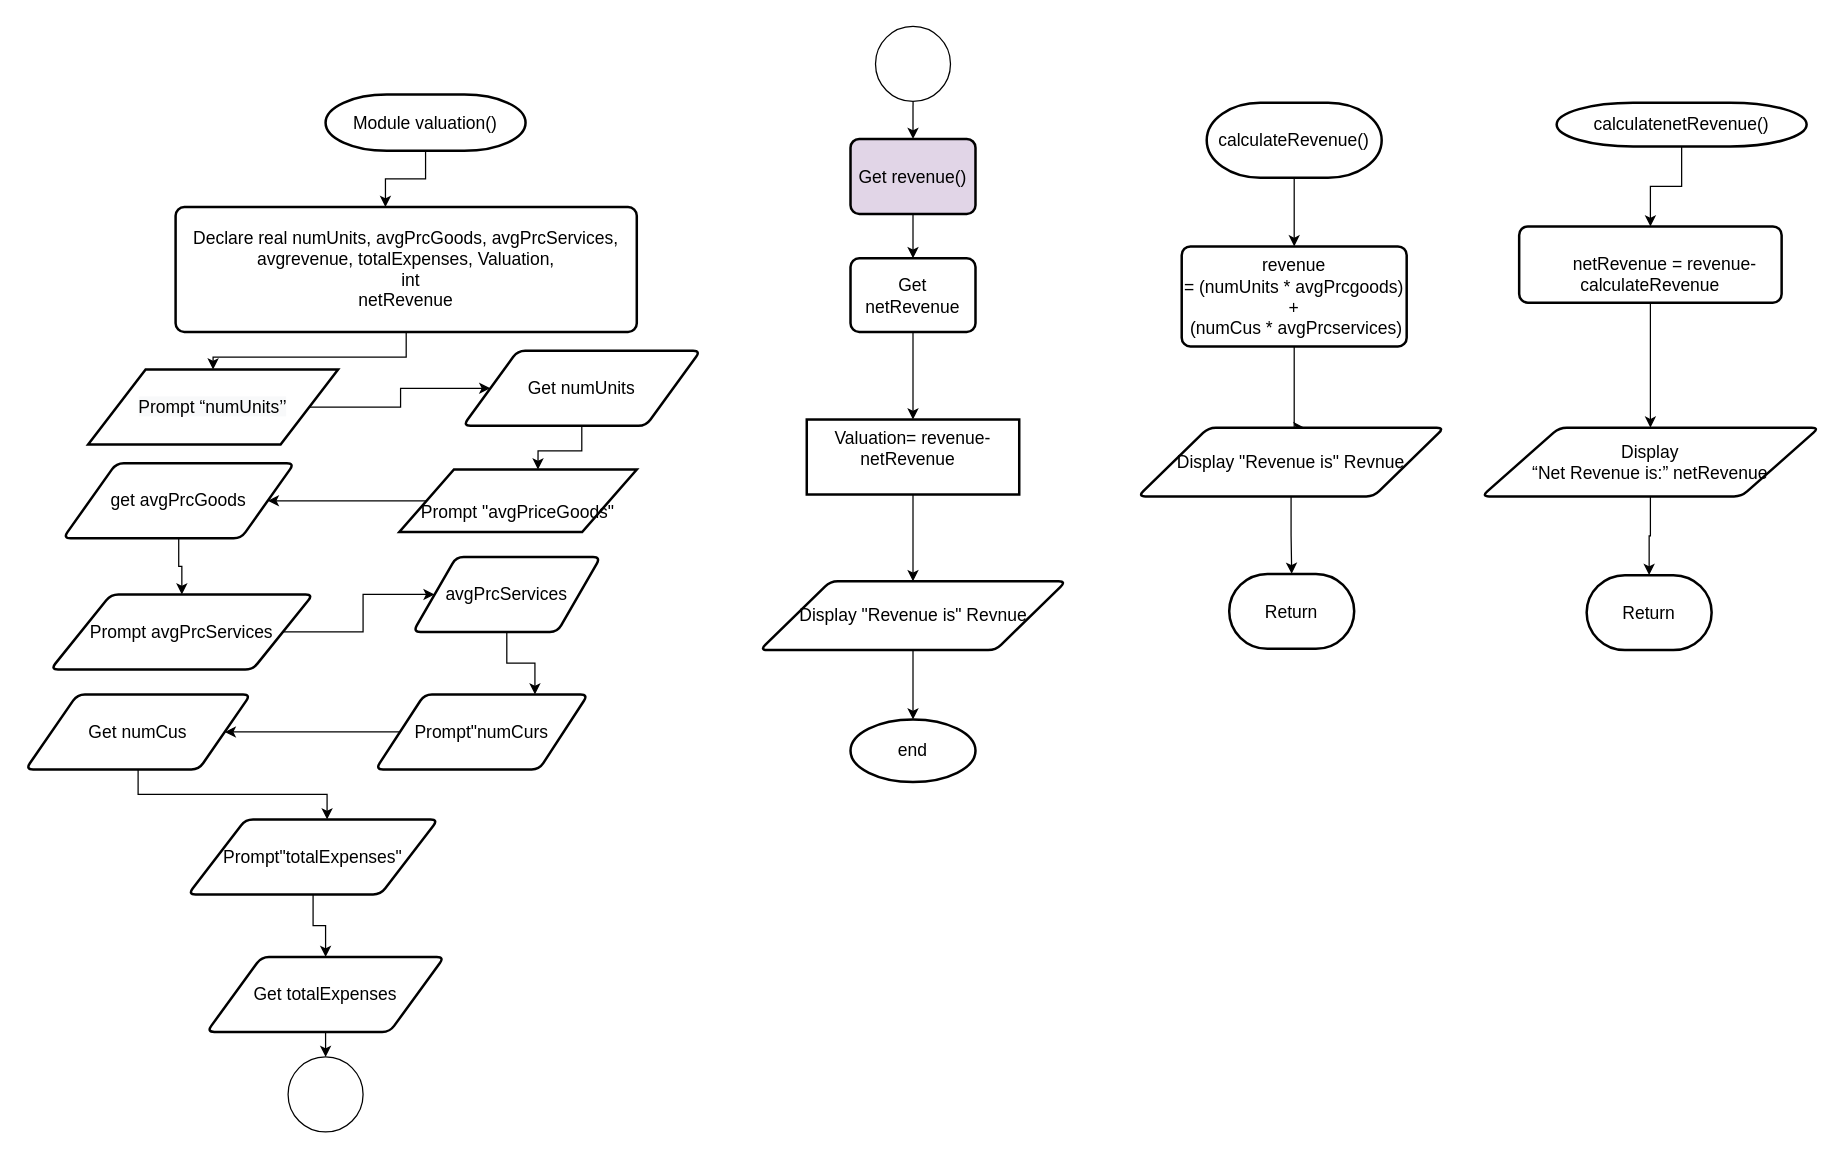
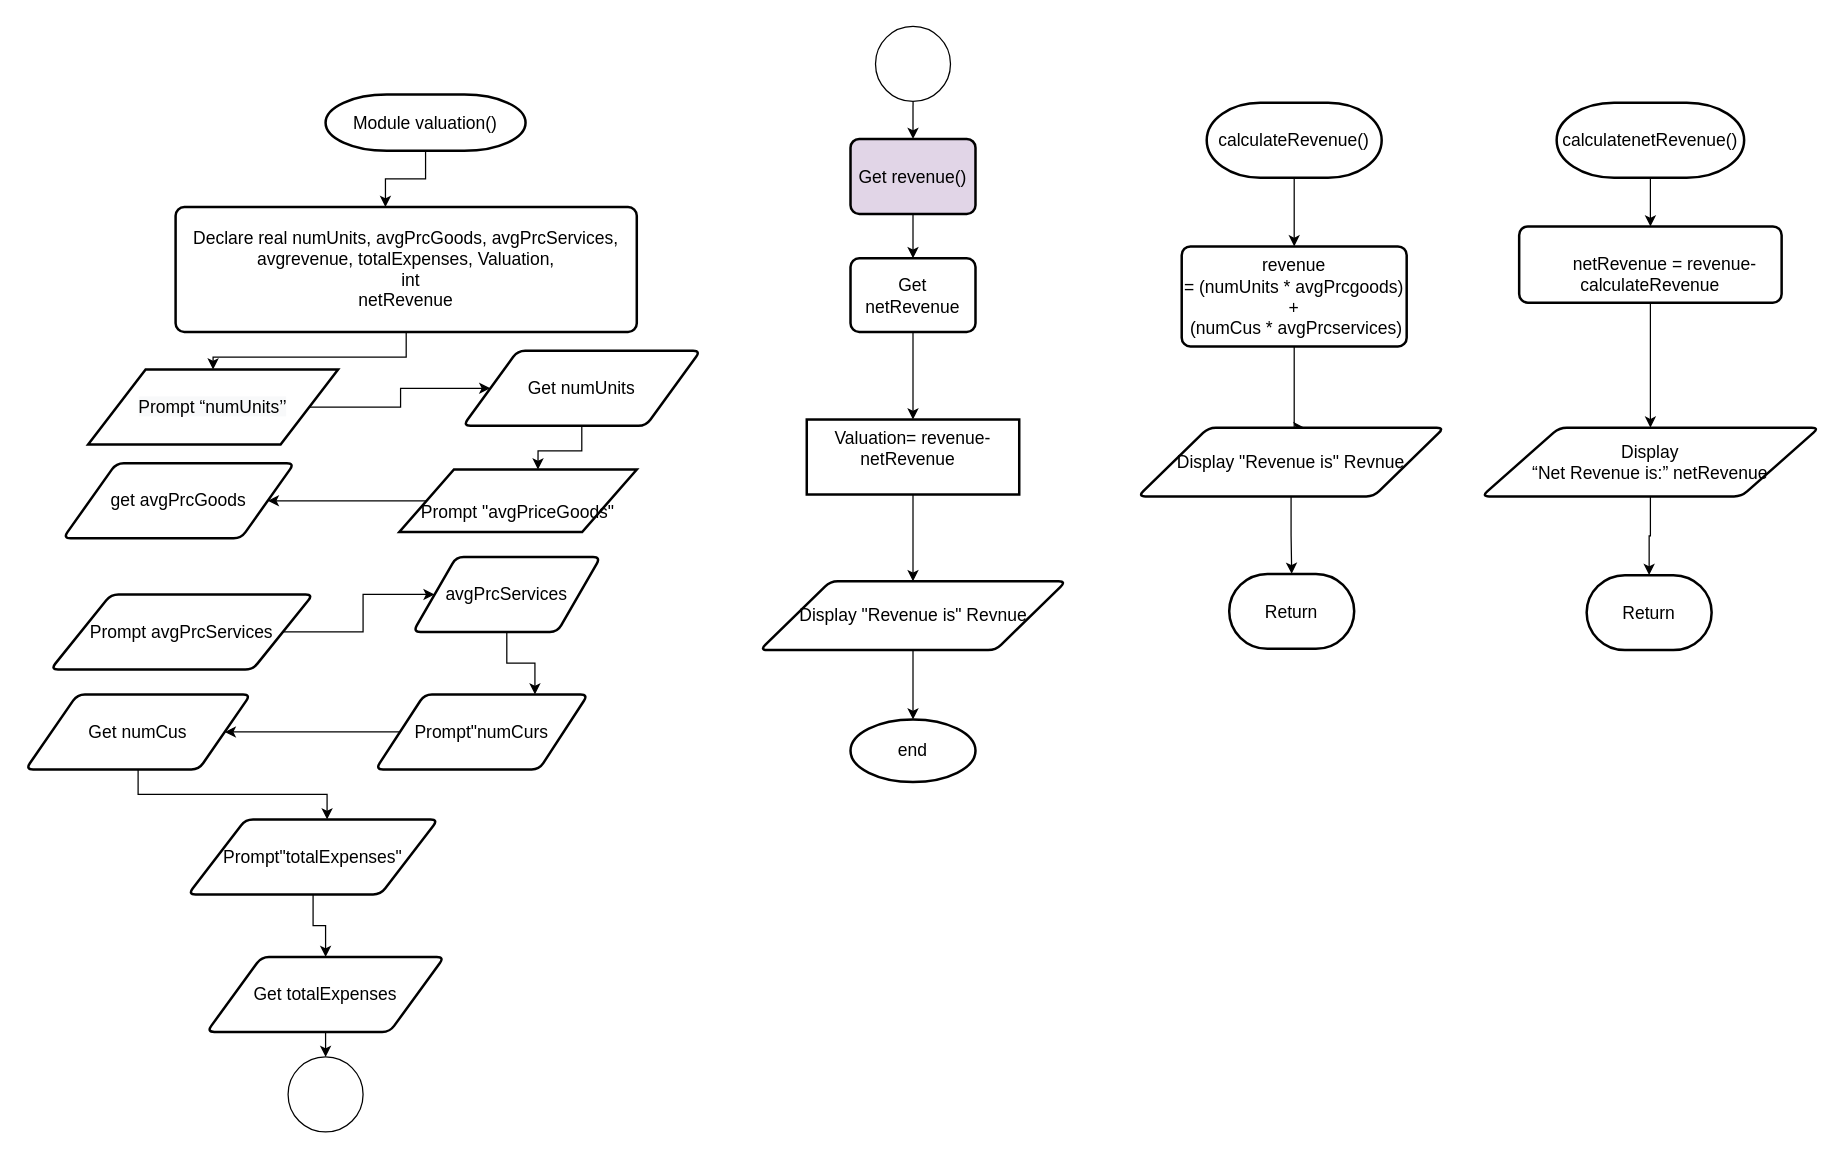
(1682, 124) -> (1651, 140)
(179, 563) -> none
